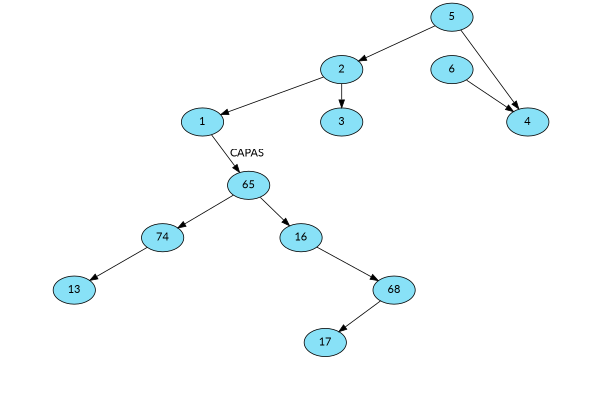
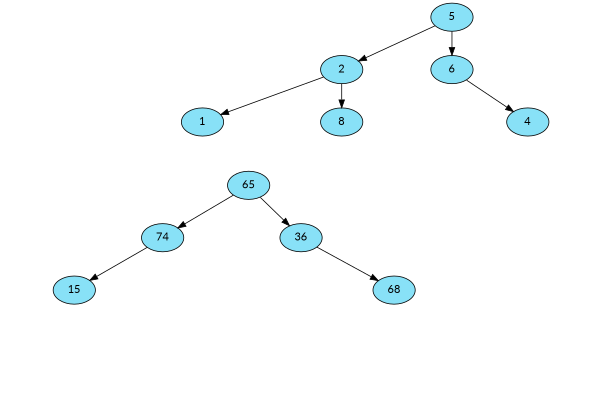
(487, 66) -> (452, 39)
(342, 122) -> (342, 122)
(223, 150) -> none
(301, 238) -> (301, 238)
(74, 290) -> (74, 290)
(325, 342) -> none
